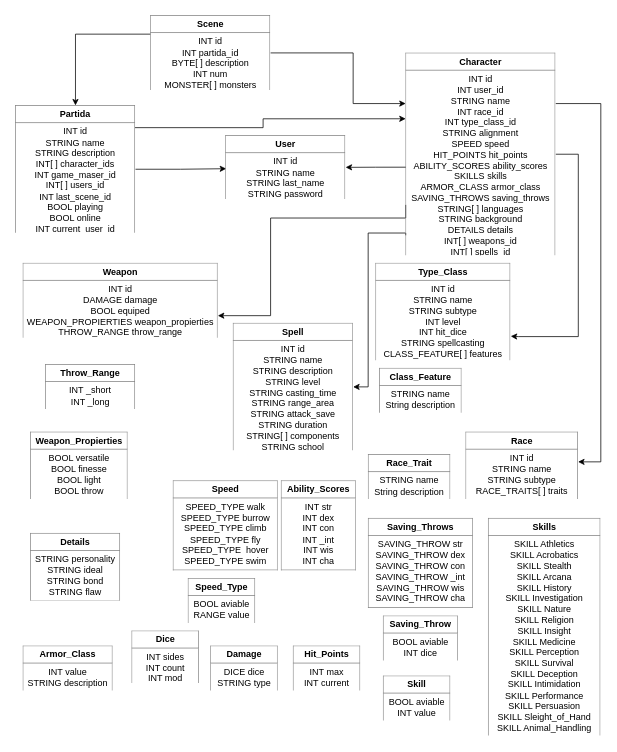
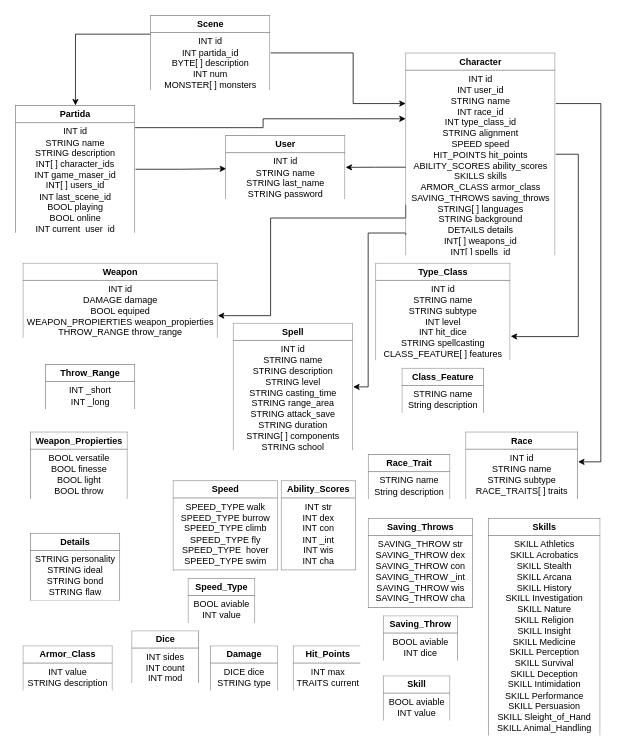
(420, 390) -> (443, 390)
(215, 594) -> (215, 594)
(321, 662) -> (328, 662)
